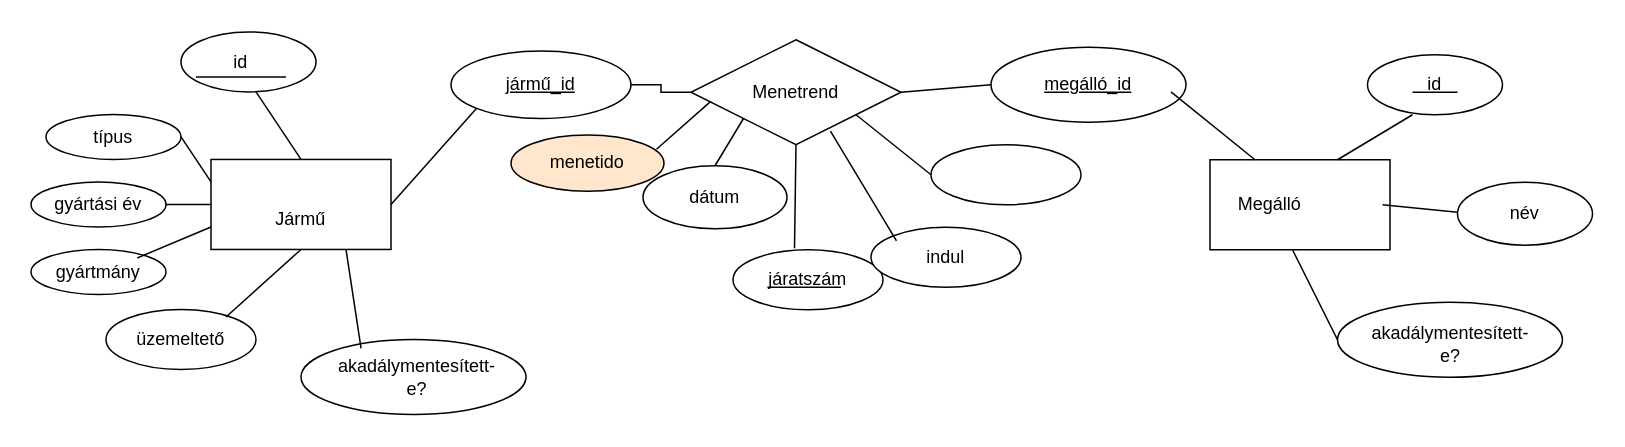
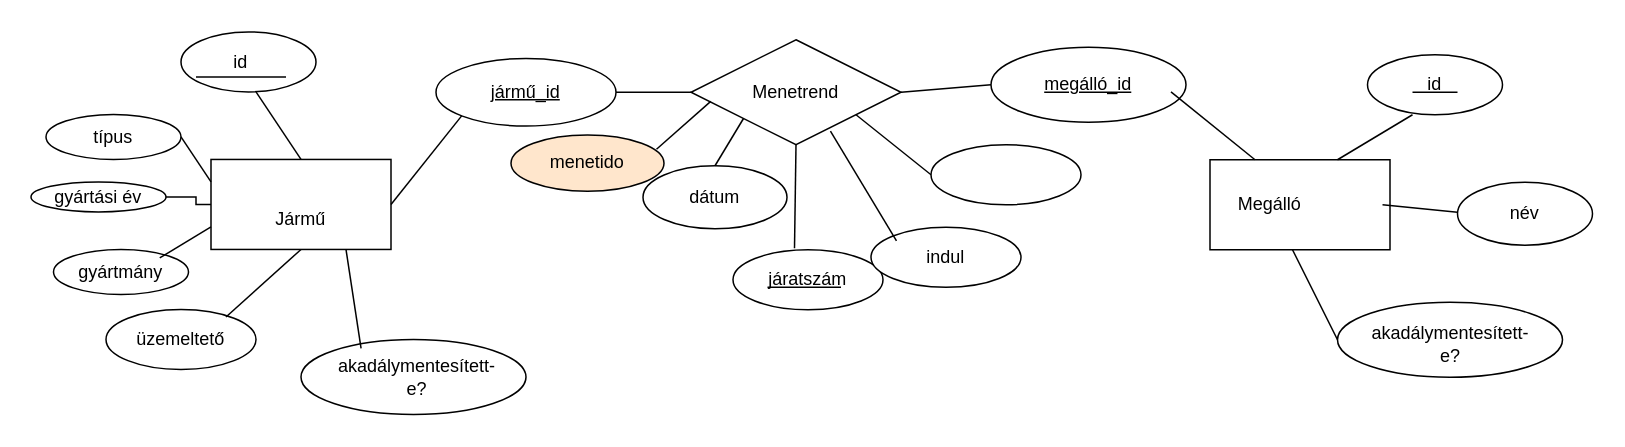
(541, 85) -> (526, 92)
(98, 204) -> (98, 197)
(98, 272) -> (121, 272)
